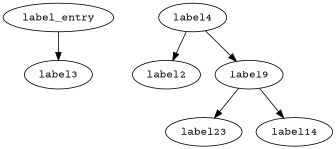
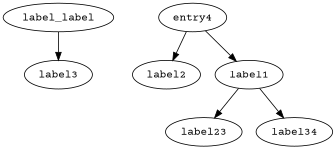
(58, 17) -> (58, 17)
(193, 17) -> (193, 17)
(249, 75) -> (249, 75)
(294, 132) -> (294, 132)
